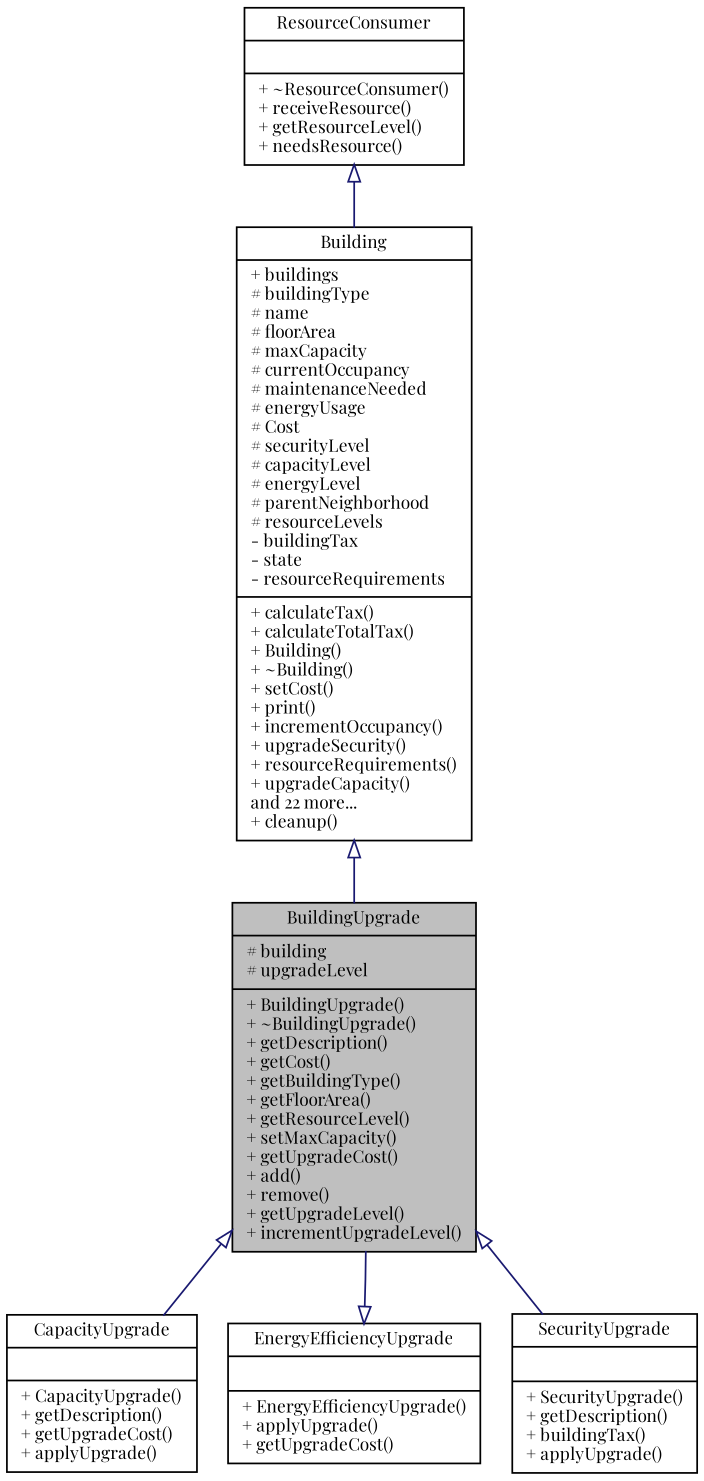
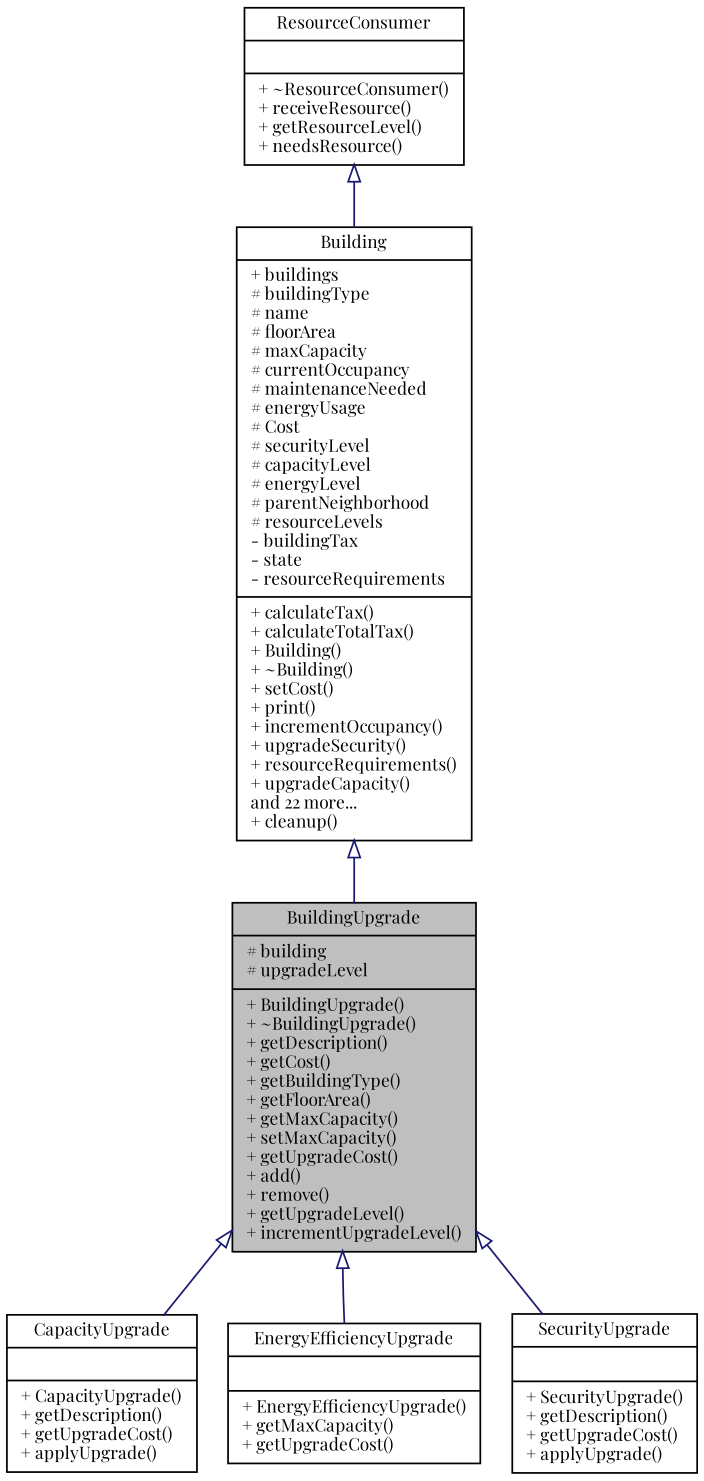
(328, 1120) -> (322, 1120)
(365, 1279) -> (343, 1296)
(310, 1426) -> (318, 1426)
(587, 1436) -> (602, 1436)
